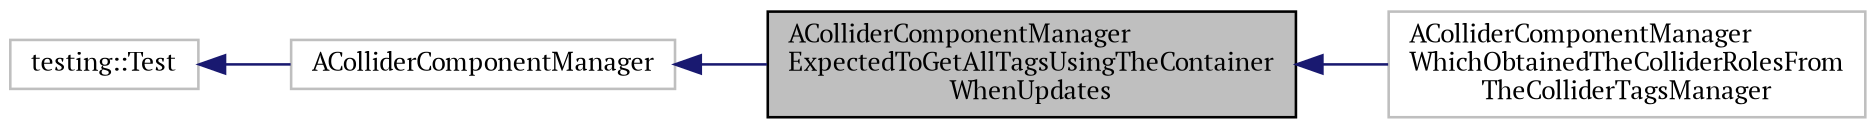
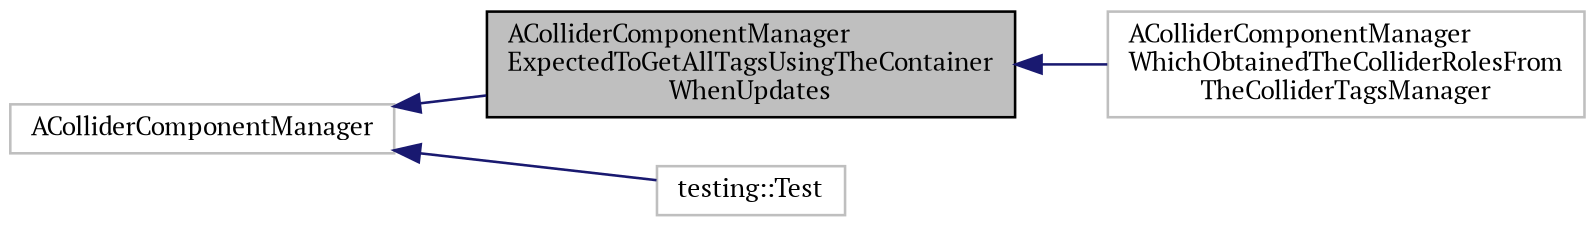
(258, 64) -> (539, 167)
